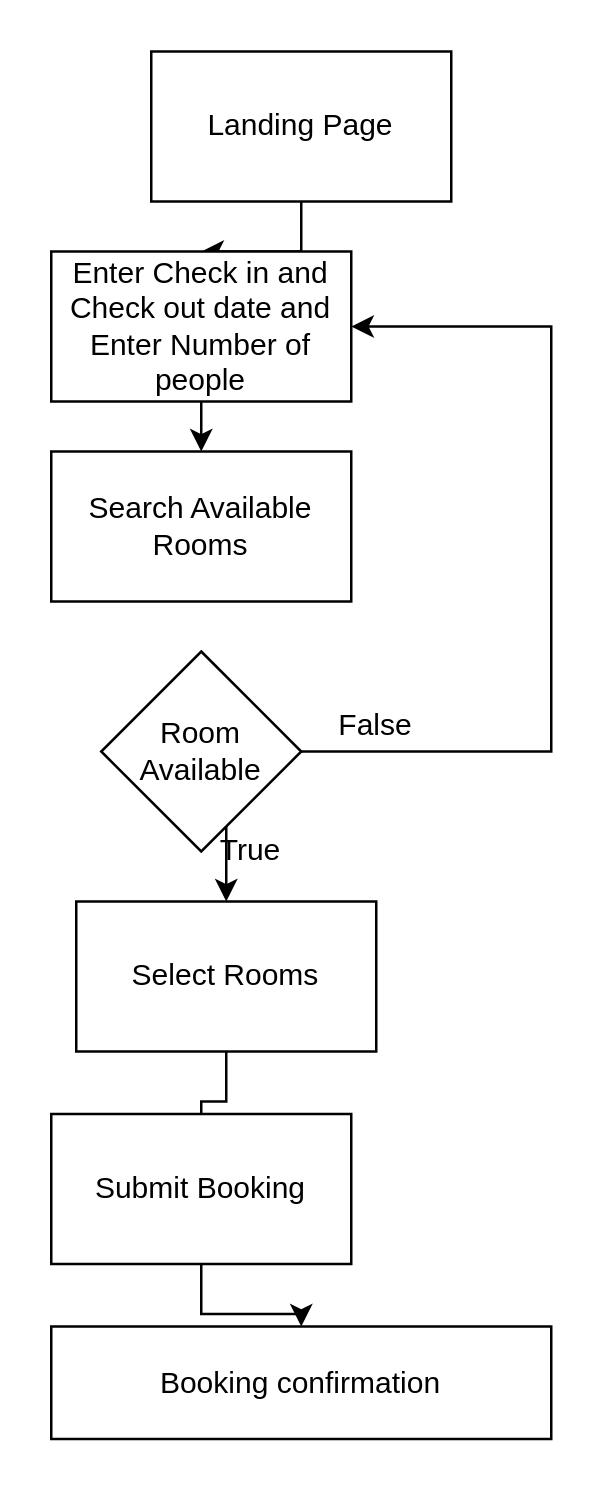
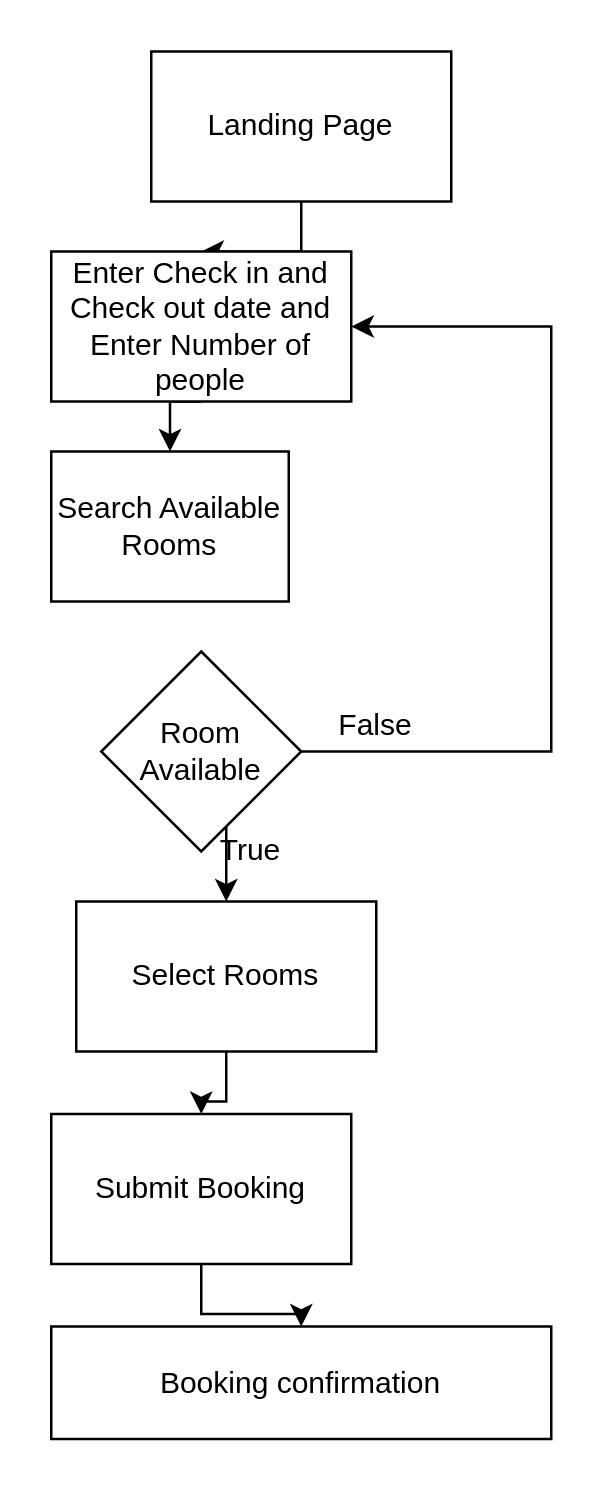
(201, 526) -> (170, 526)
(201, 1101) -> (204, 1101)
